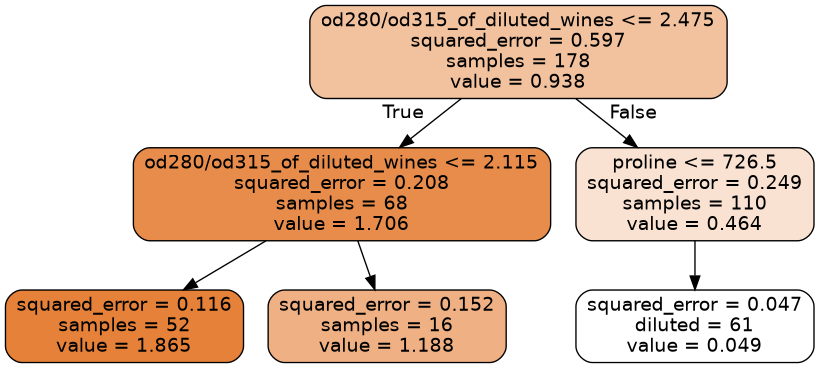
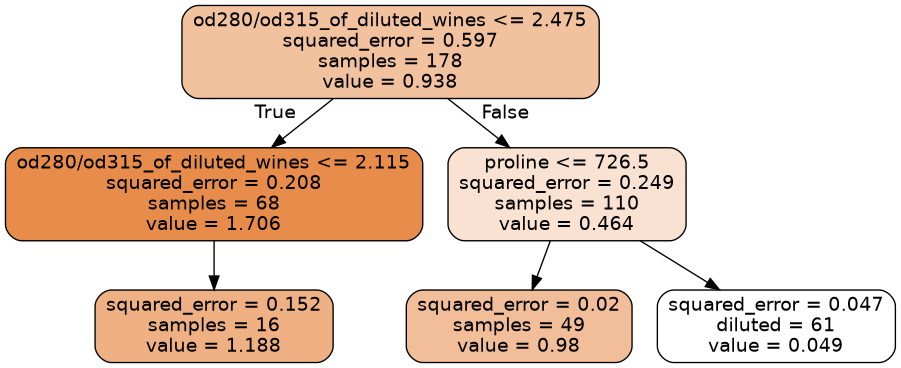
(124, 326) -> none
none -> (519, 326)
